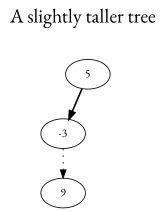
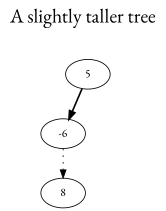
(63, 134) -> (63, 134)
(63, 193) -> (63, 193)
